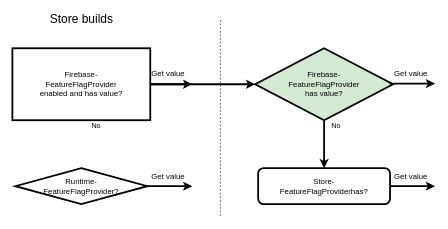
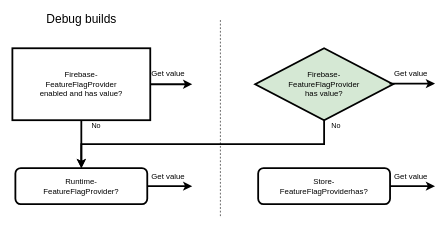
(82, 18) -> (82, 18)
(218, 84) -> (81, 131)
(324, 151) -> (205, 144)
(81, 186) -> (81, 186)
